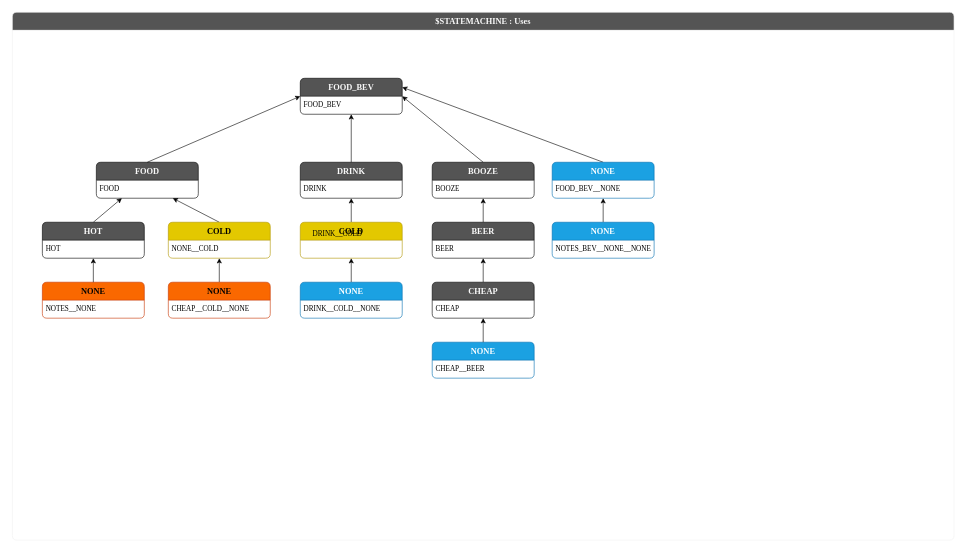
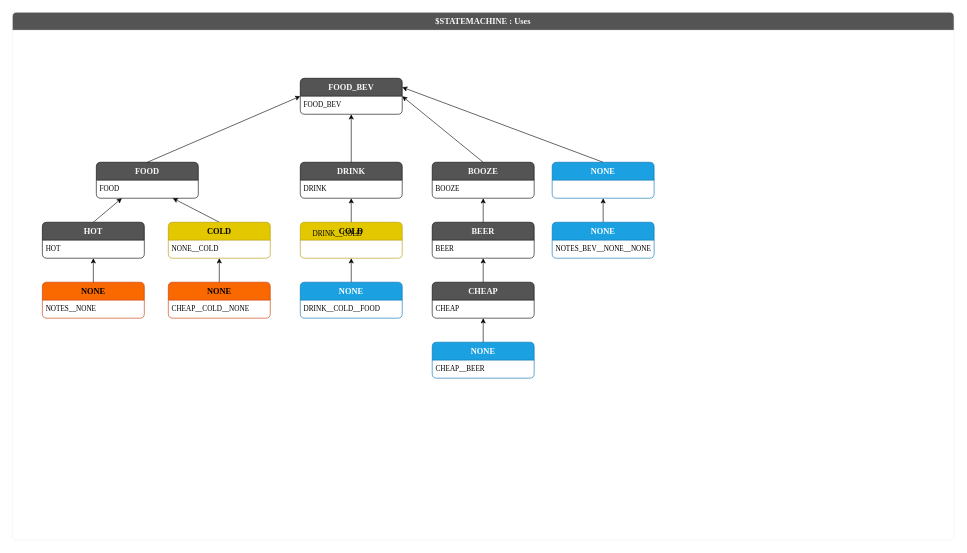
(591, 189) -> none
(338, 308) -> (338, 308)
